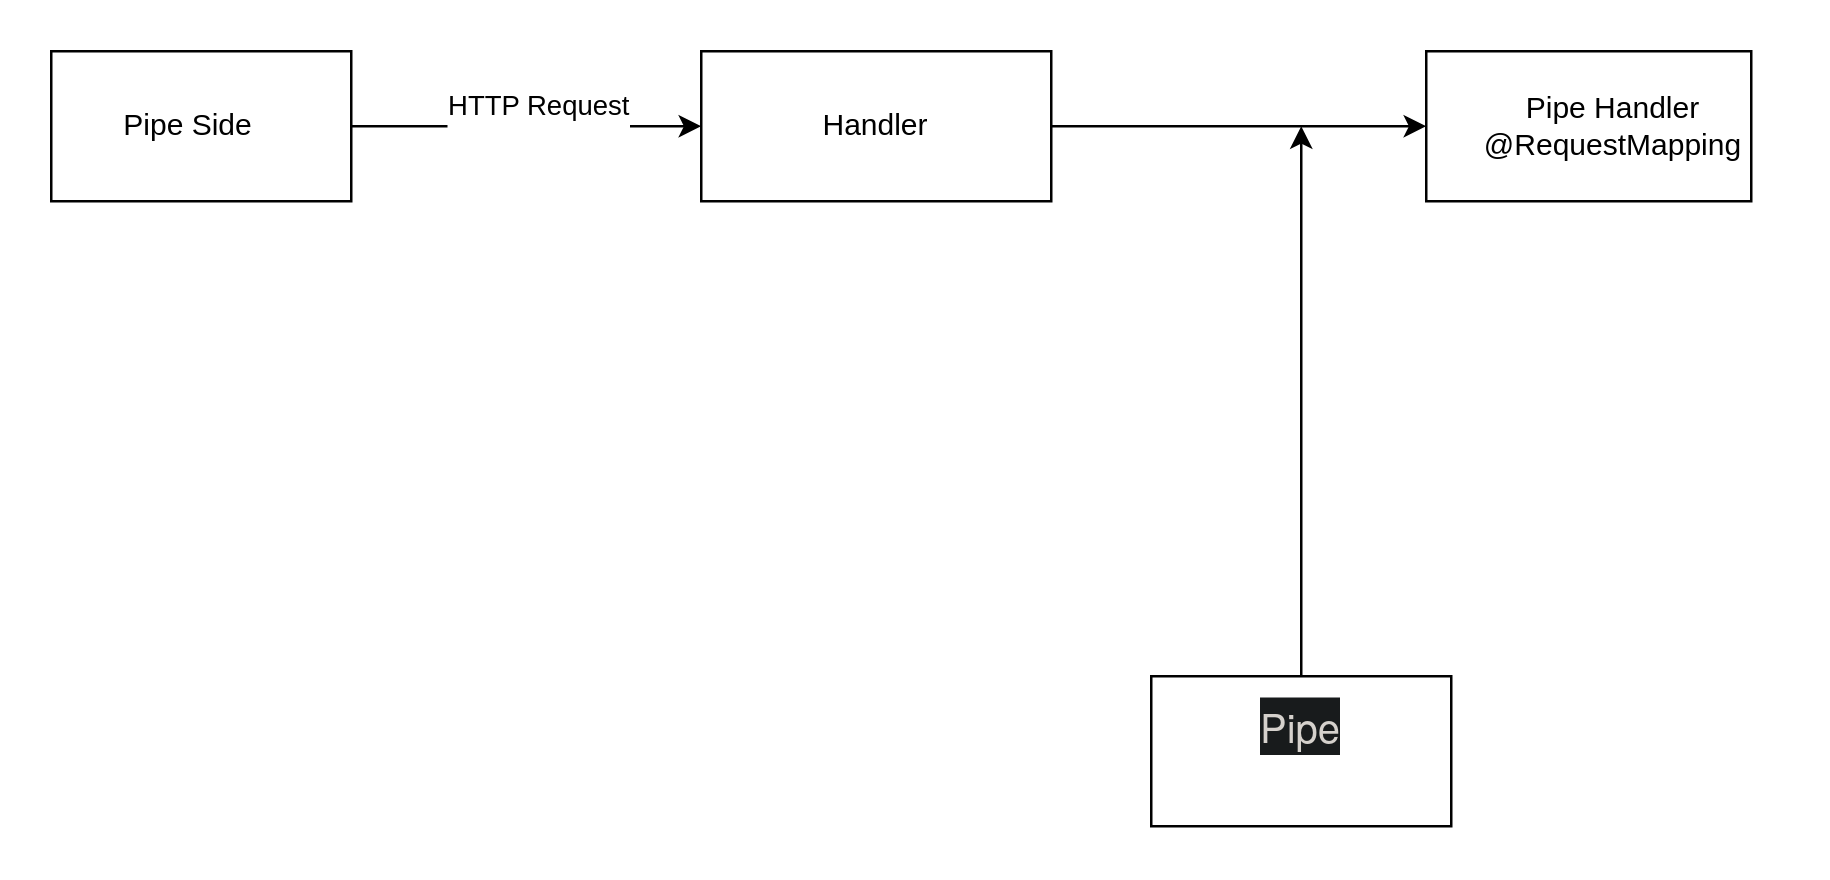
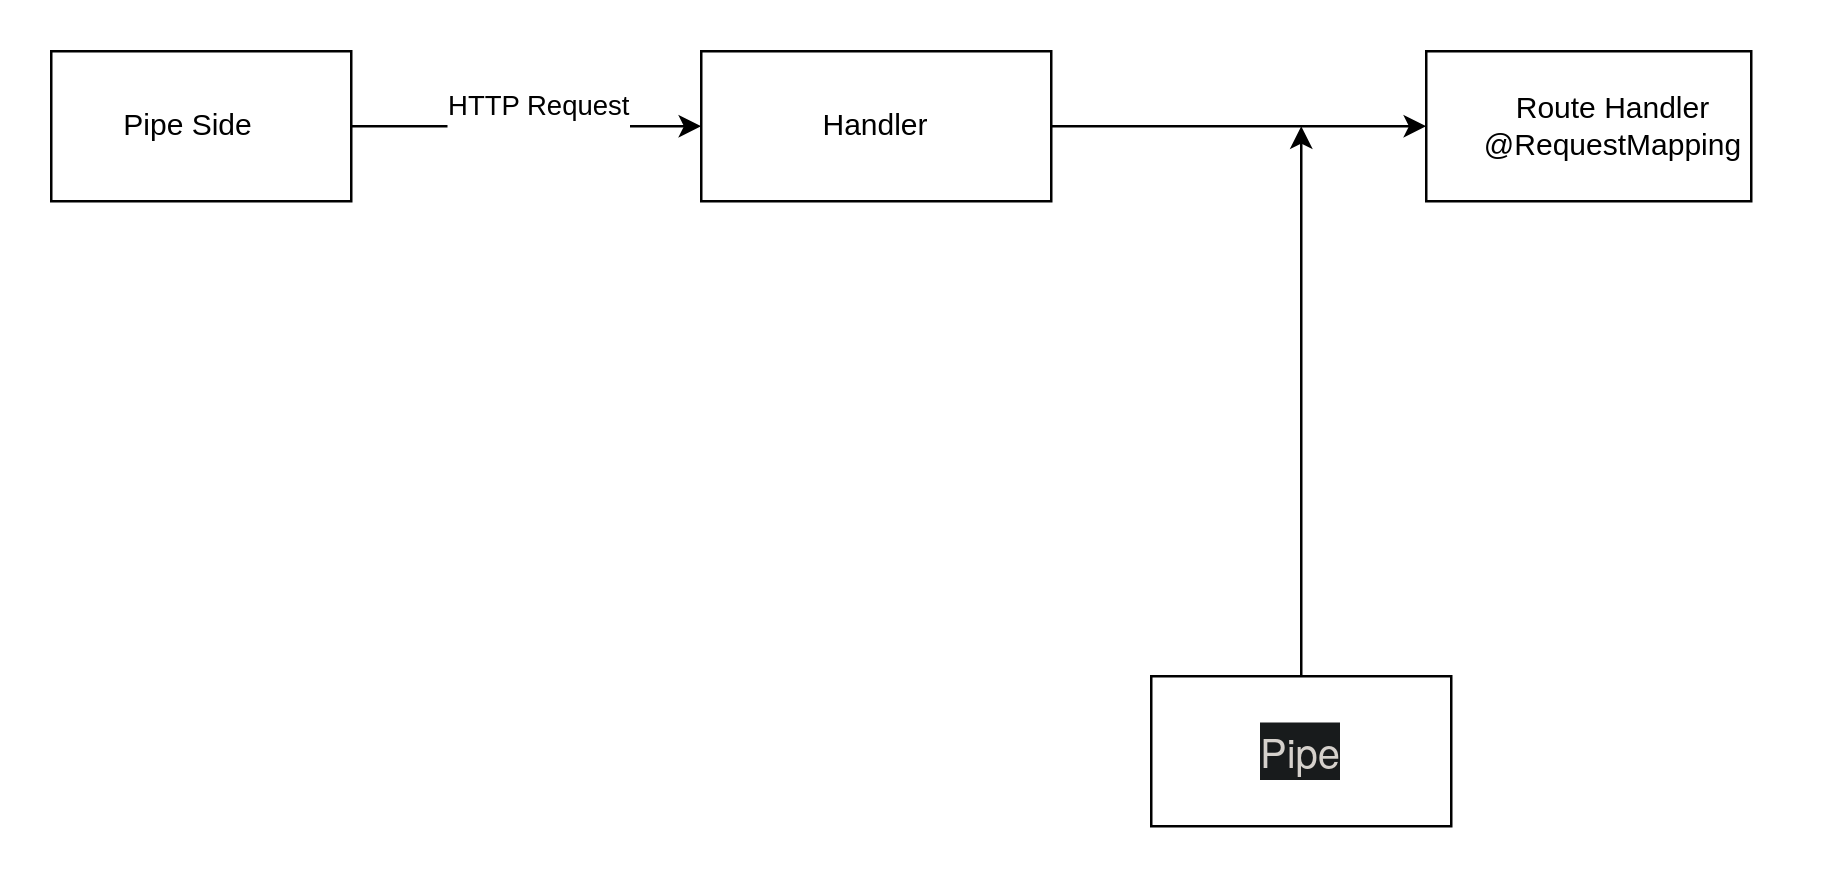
(1614, 126) -> (1614, 126)
(1301, 726) -> (1301, 751)
